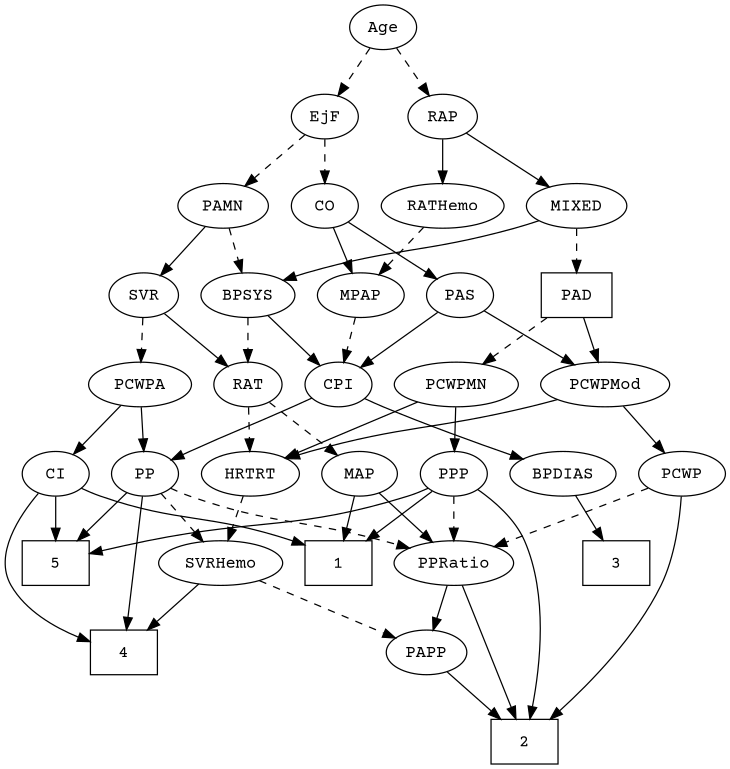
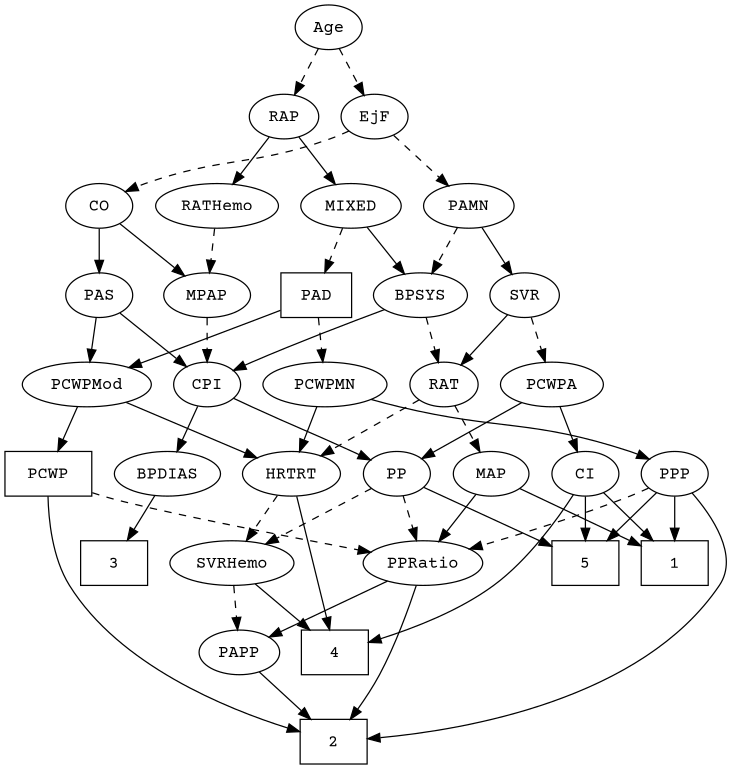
(682, 474) -> (48, 474)
(135, 557) -> (312, 557)
